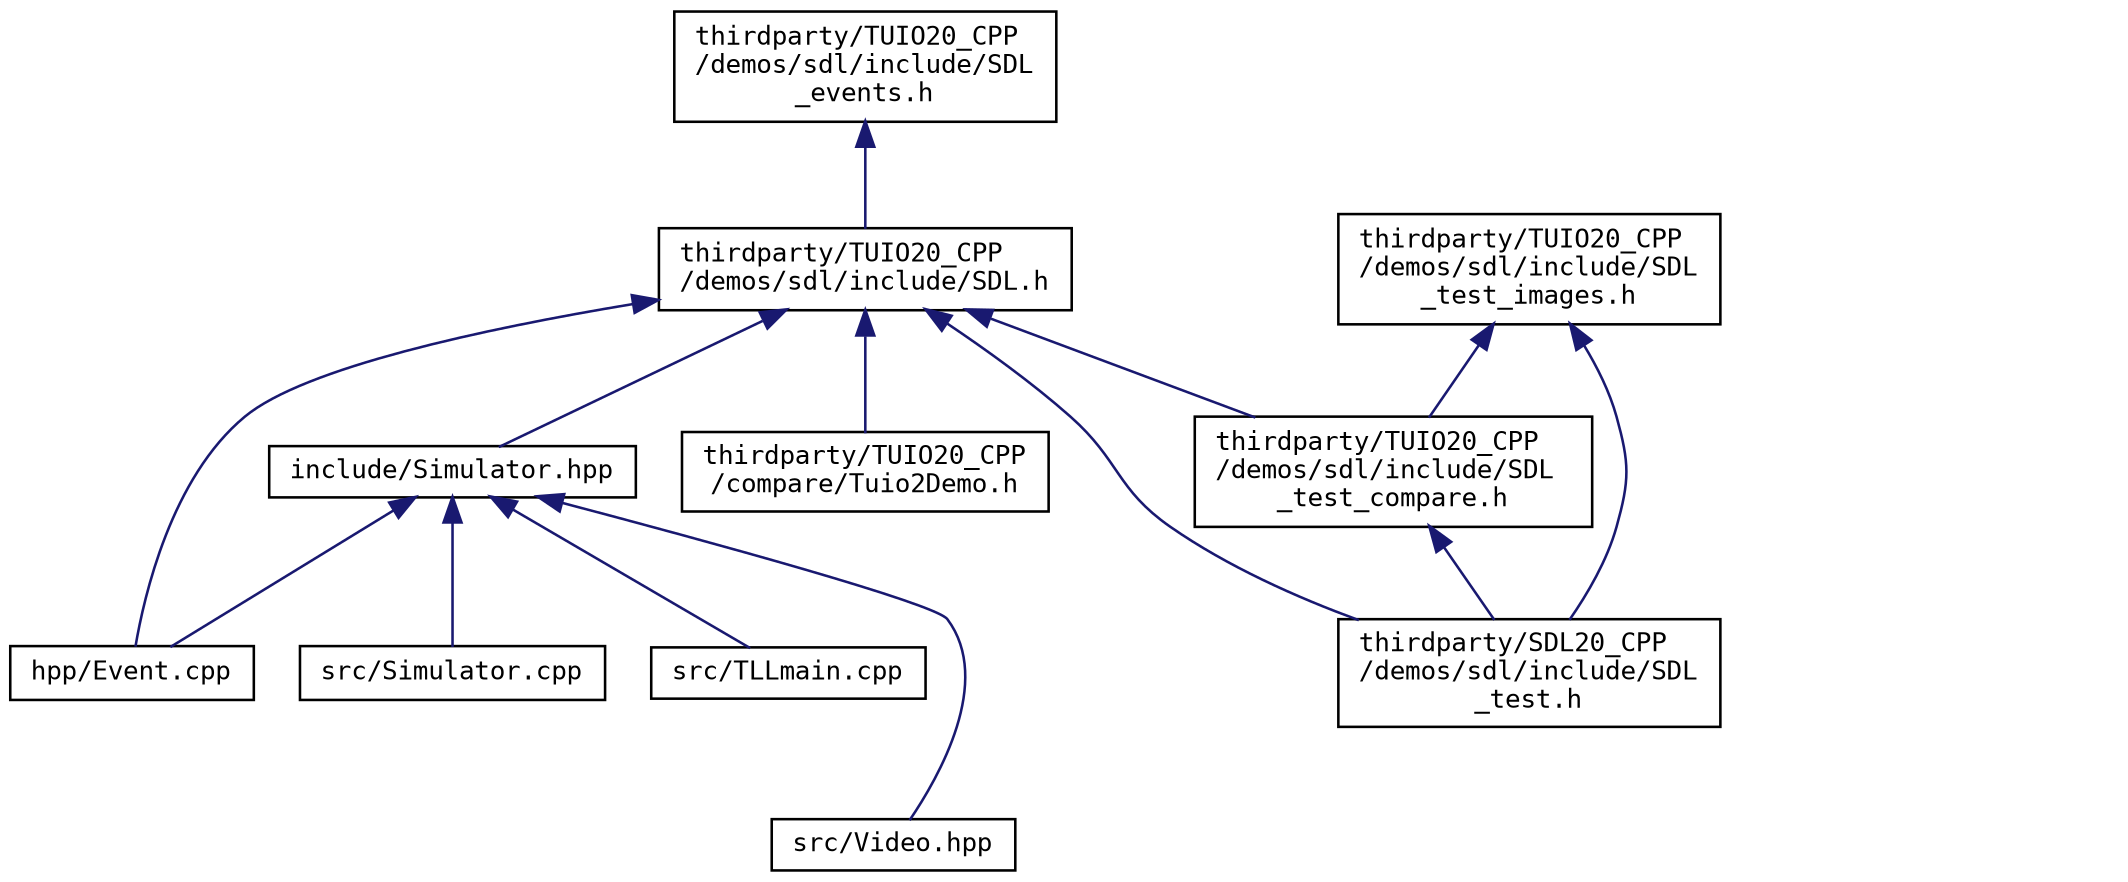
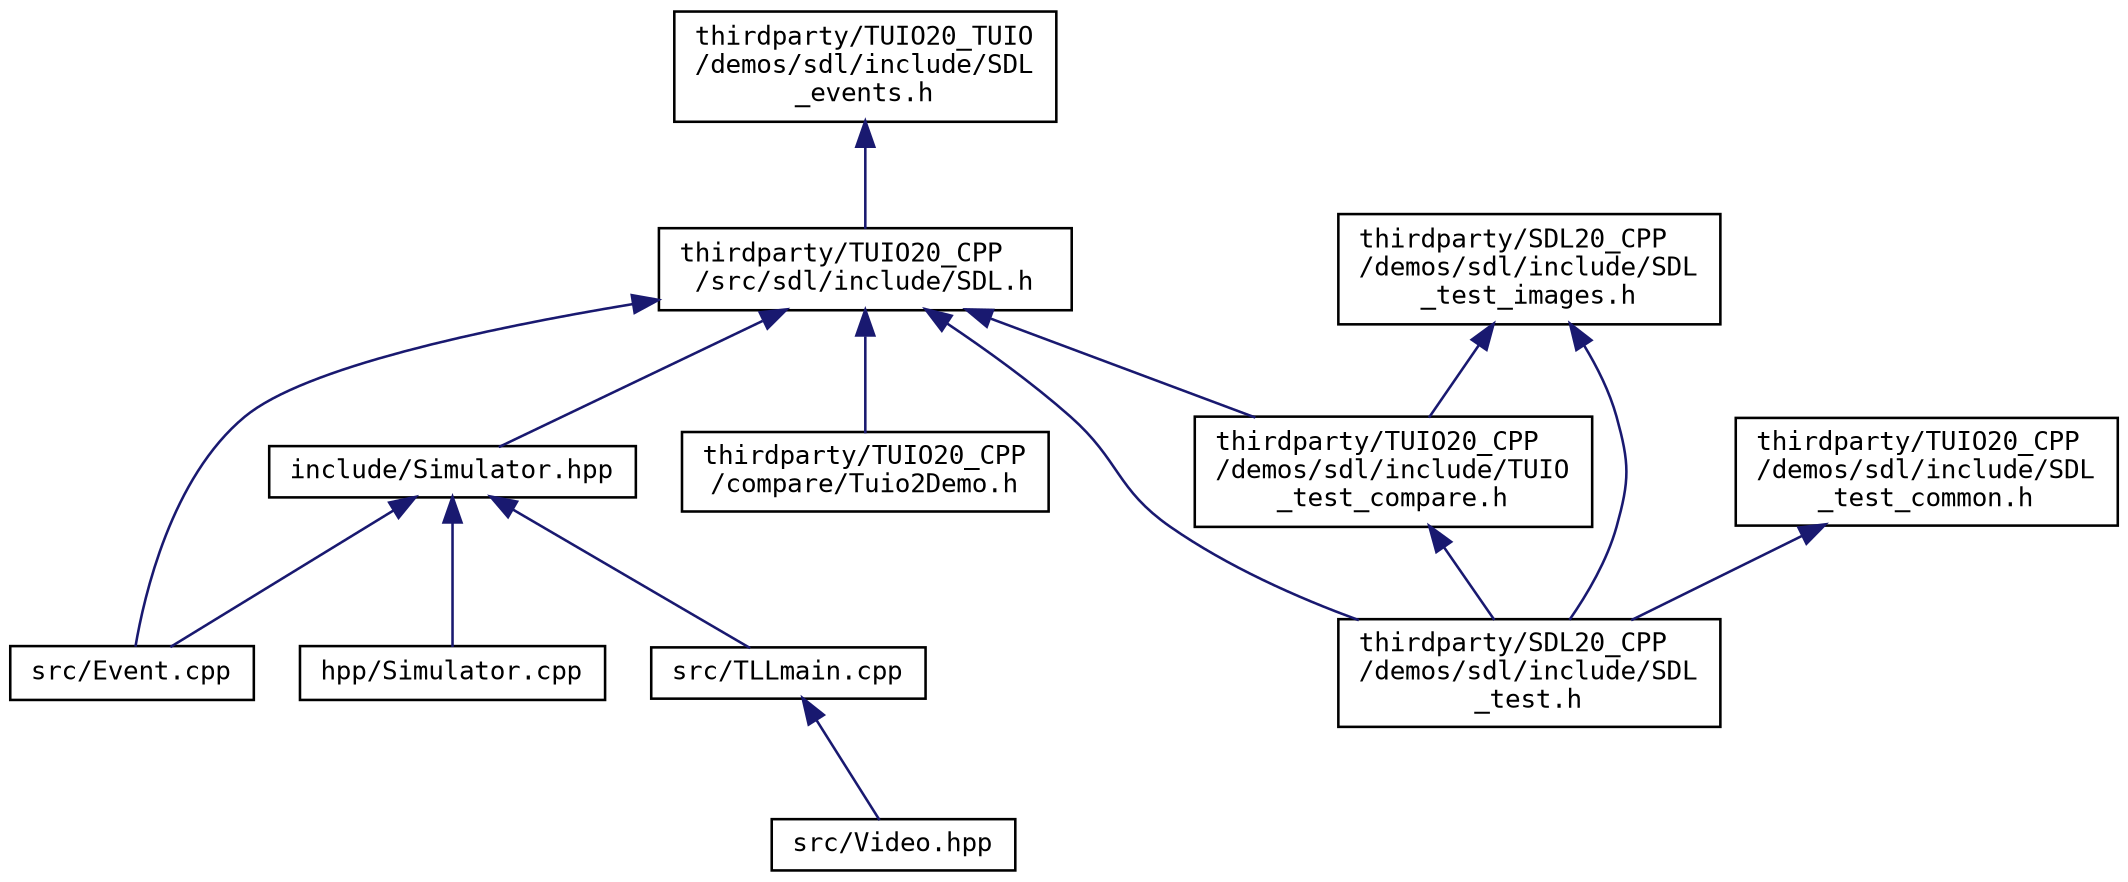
(865, 67) -> (865, 67)
(865, 269) -> (865, 269)
(1529, 269) -> (1529, 269)
(1393, 472) -> (1393, 472)
none -> (1927, 472)
(861, 586) -> (848, 770)
(132, 673) -> (132, 673)
(453, 673) -> (453, 673)
